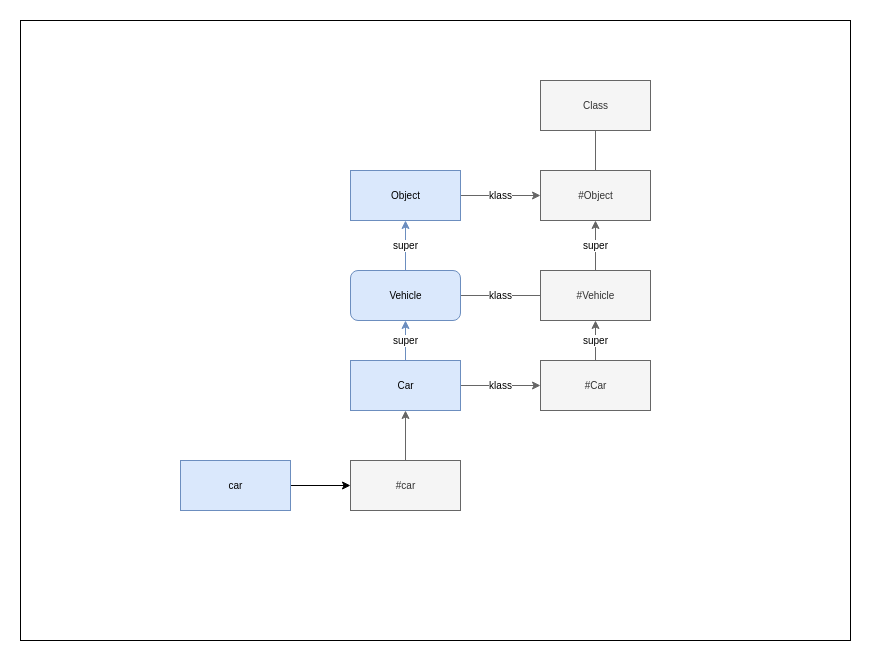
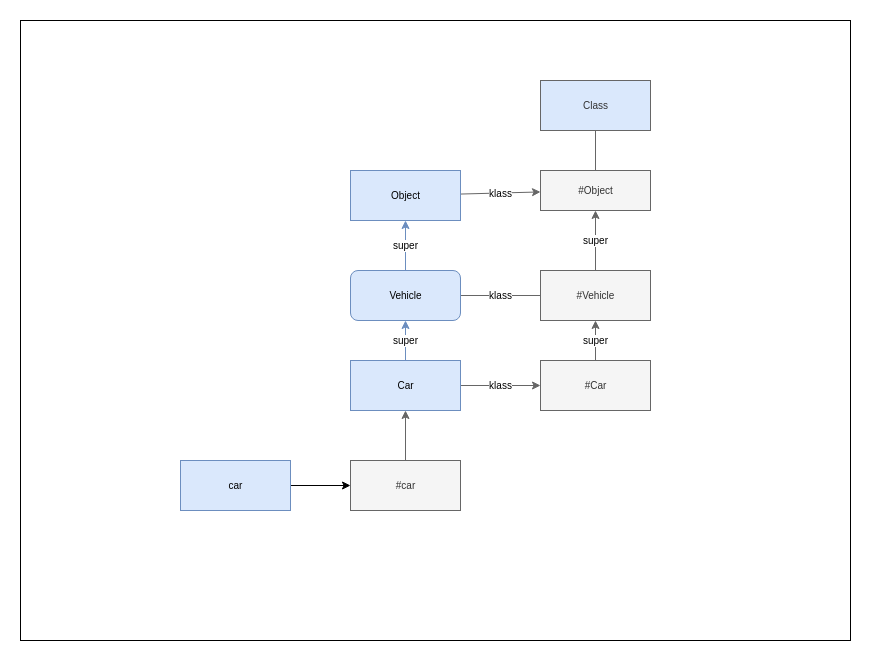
(596, 106) -> (596, 106)
(596, 196) -> (596, 191)
